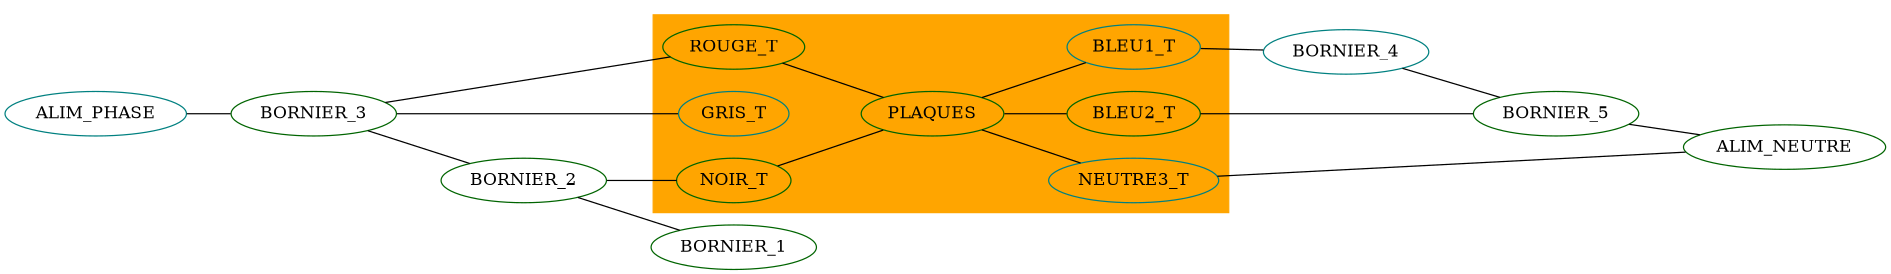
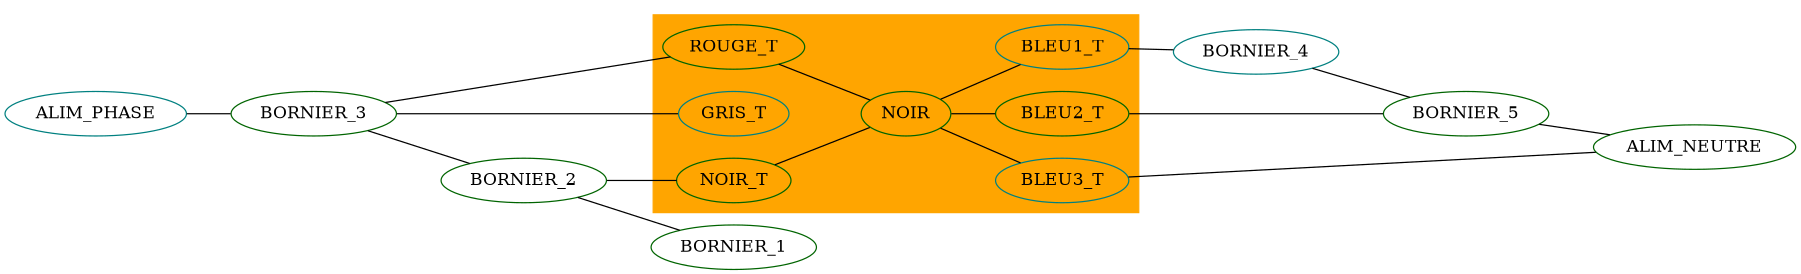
(933, 114) -> (906, 114)
(1134, 180) -> (1062, 180)
